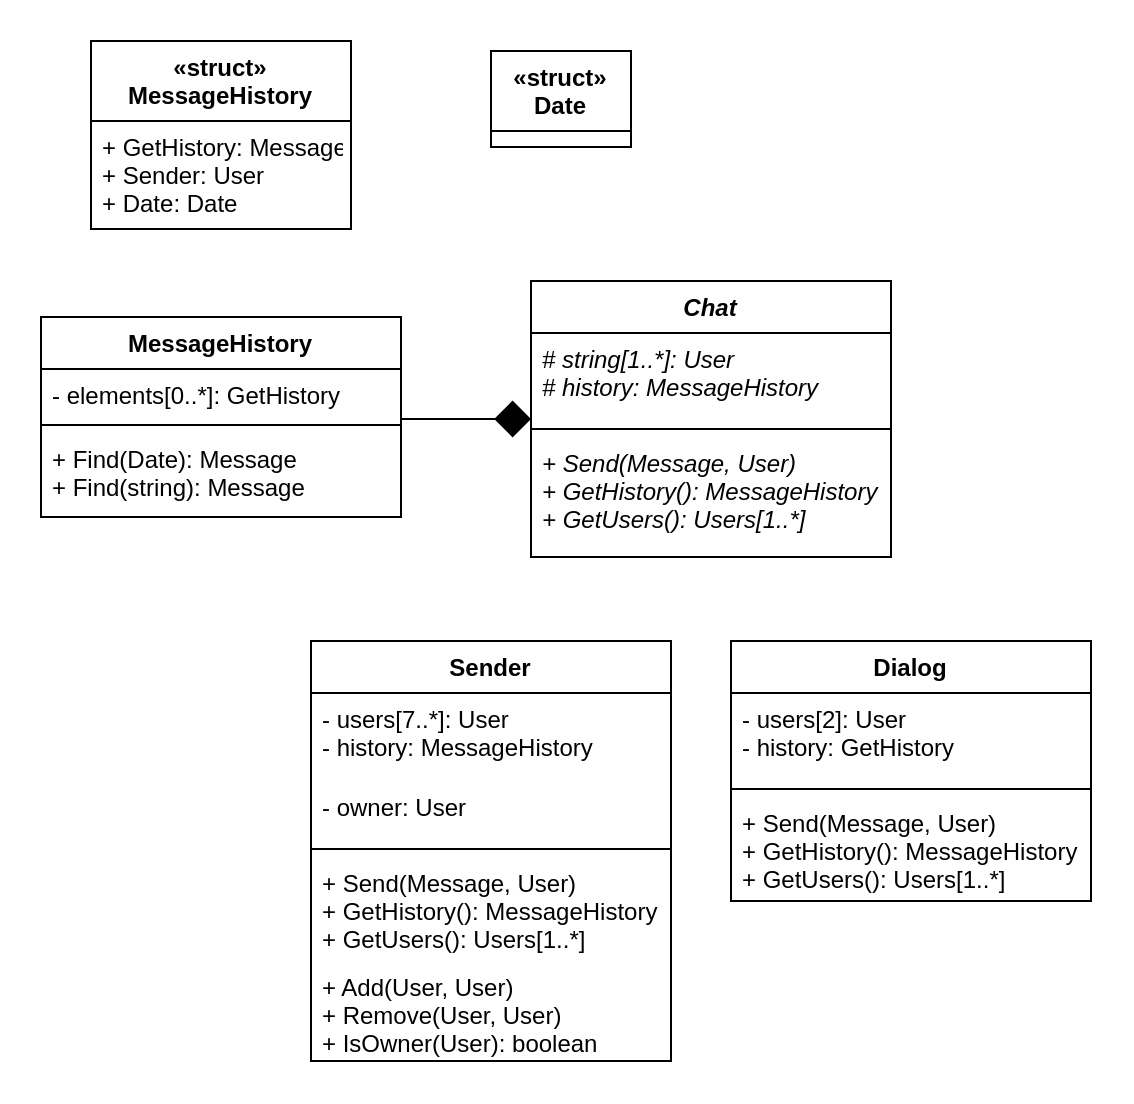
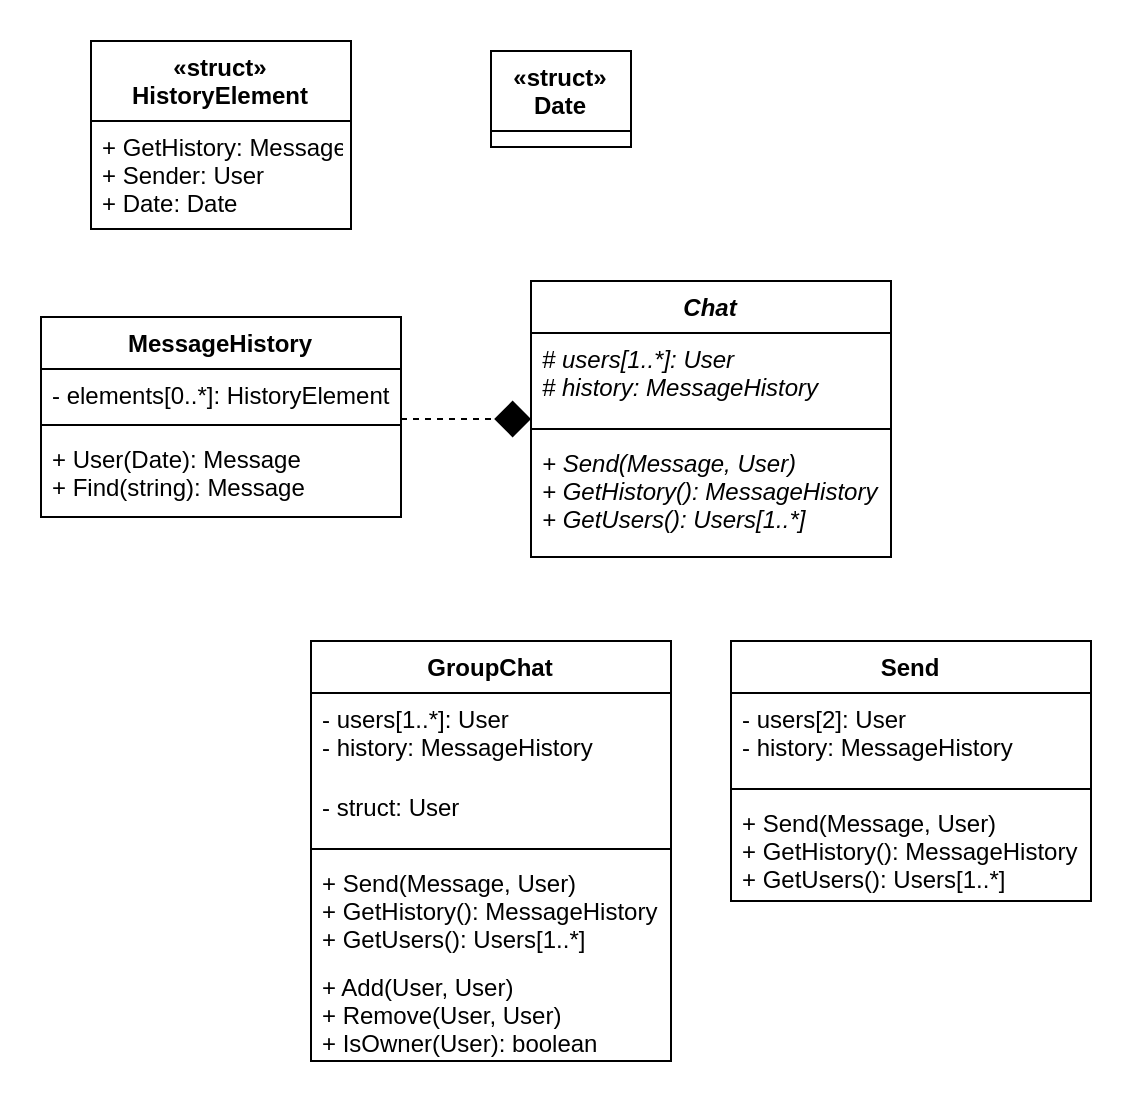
(220, 68) -> (220, 68)
(658, 360) -> (654, 360)
(218, 396) -> (242, 396)
(450, 419) -> (450, 419)
(181, 460) -> (184, 460)
(490, 668) -> (490, 668)
(910, 668) -> (910, 668)
(434, 720) -> (434, 720)
(840, 720) -> (840, 720)
(400, 808) -> (407, 808)
